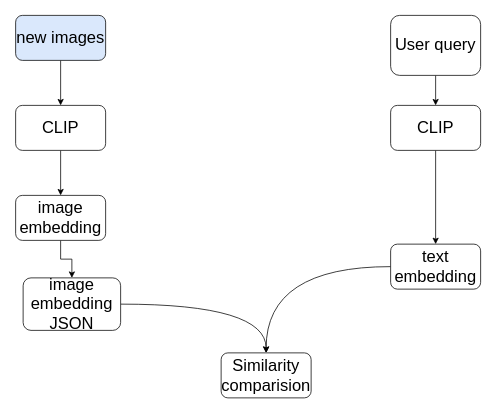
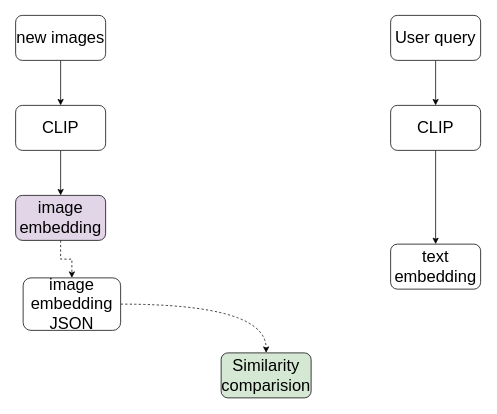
(60, 38) -> (60, 38)
(435, 45) -> (435, 38)
(60, 218) -> (60, 218)
(62, 259) -> (62, 259)
(312, 279) -> none
(197, 308) -> (197, 308)
(266, 375) -> (266, 375)
